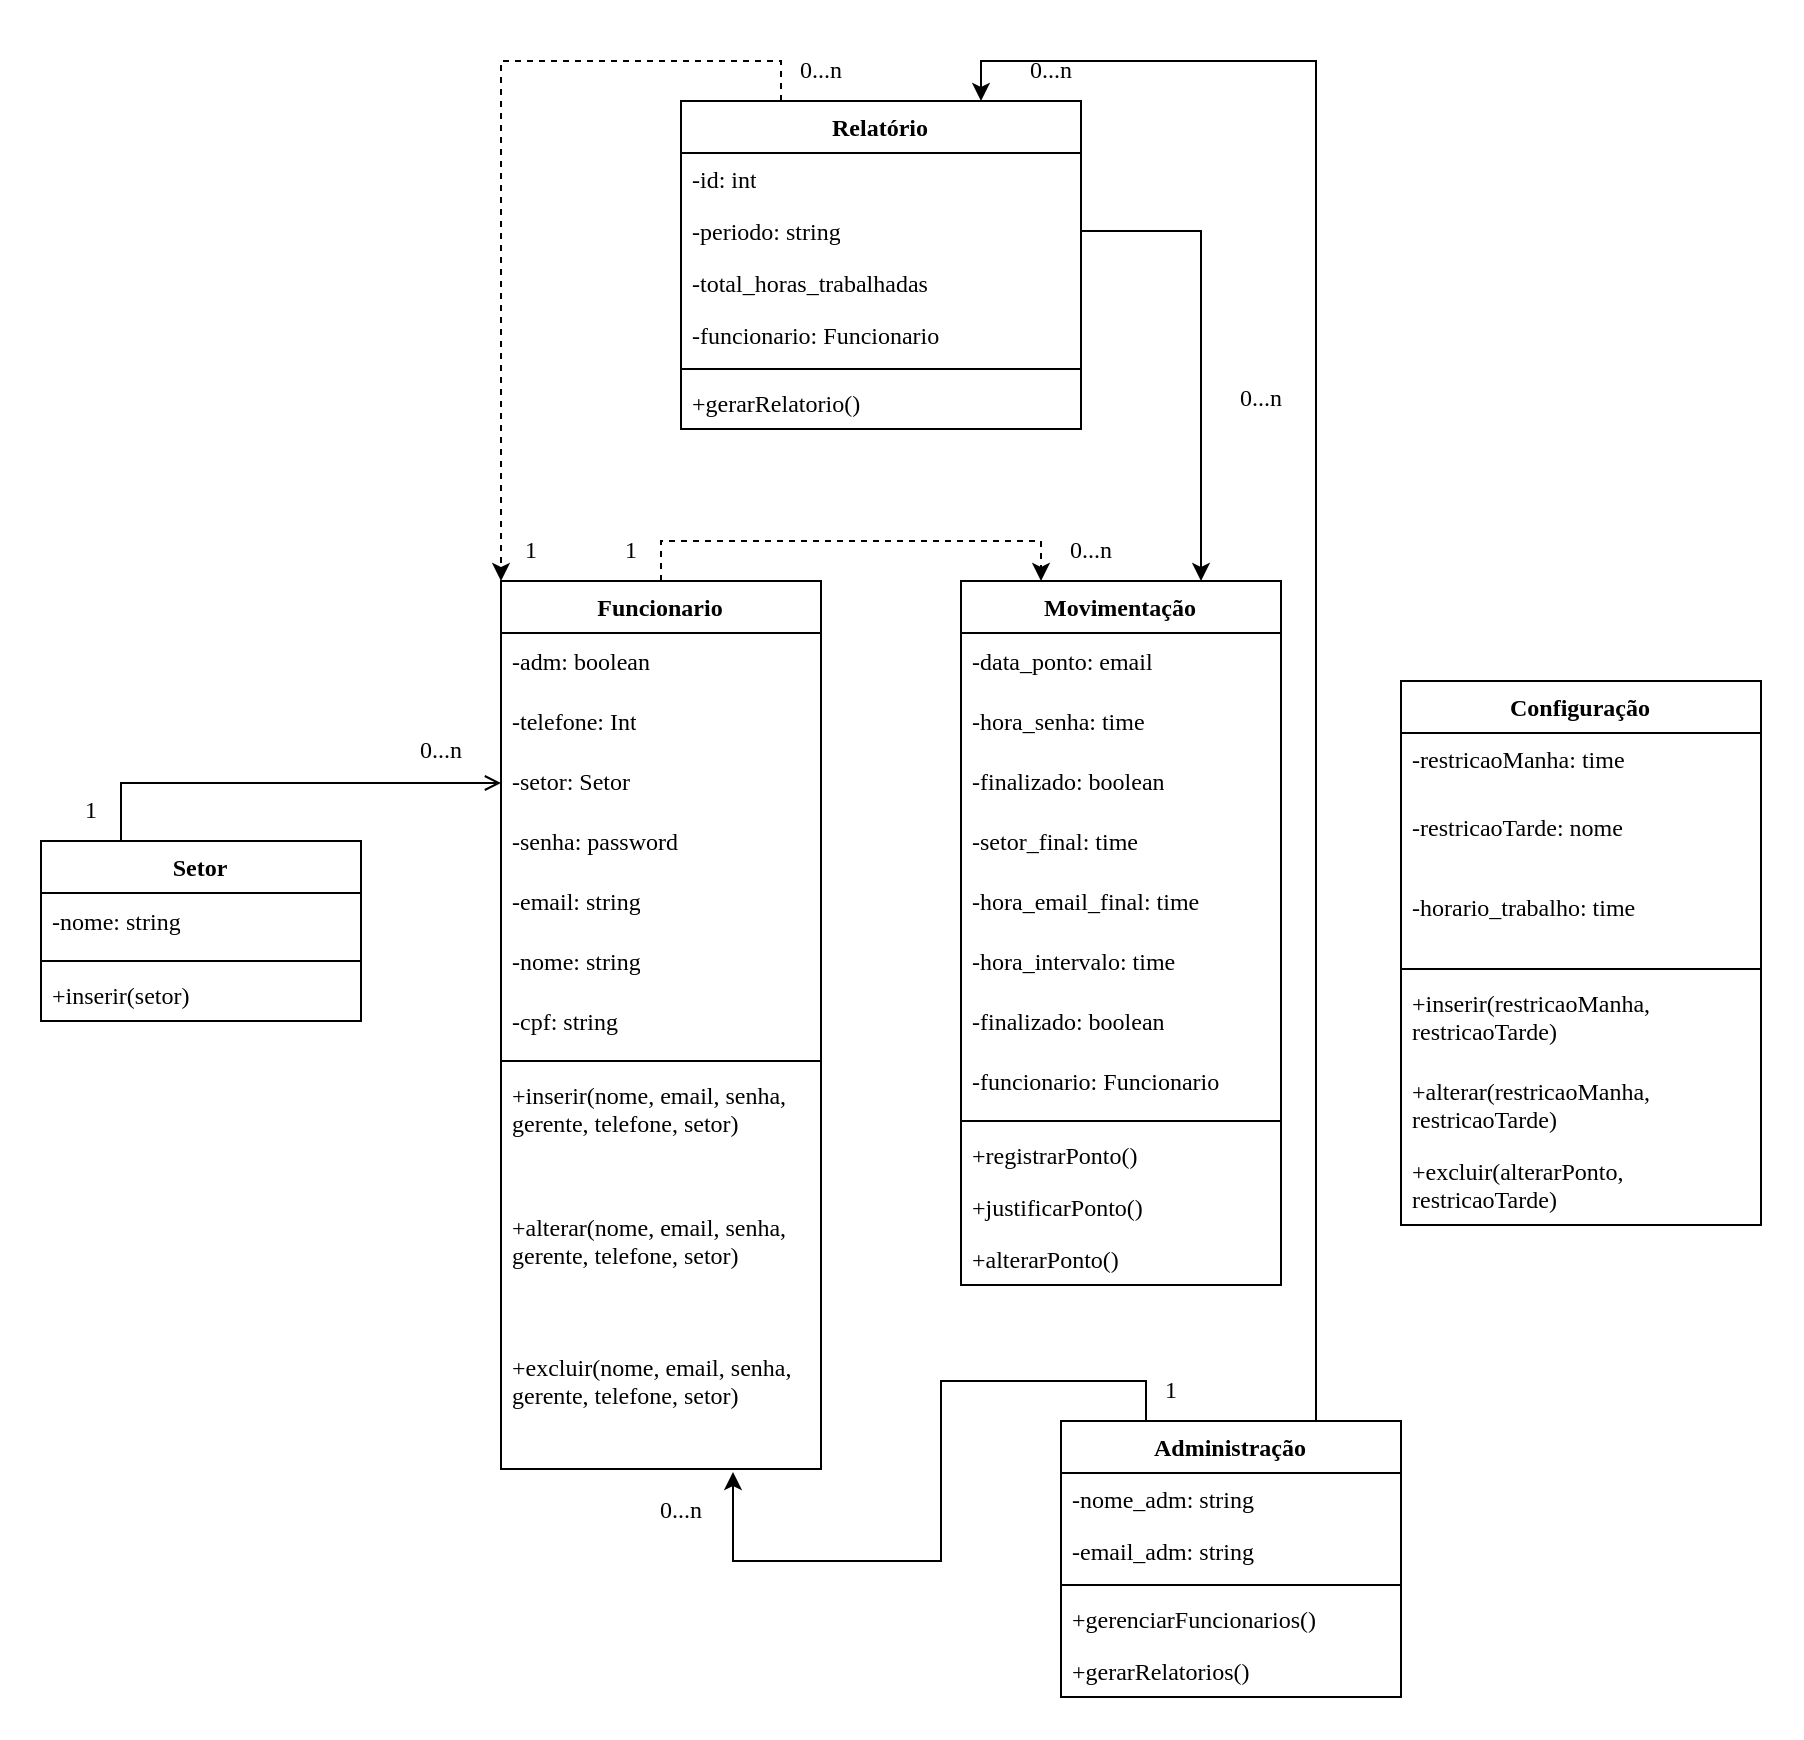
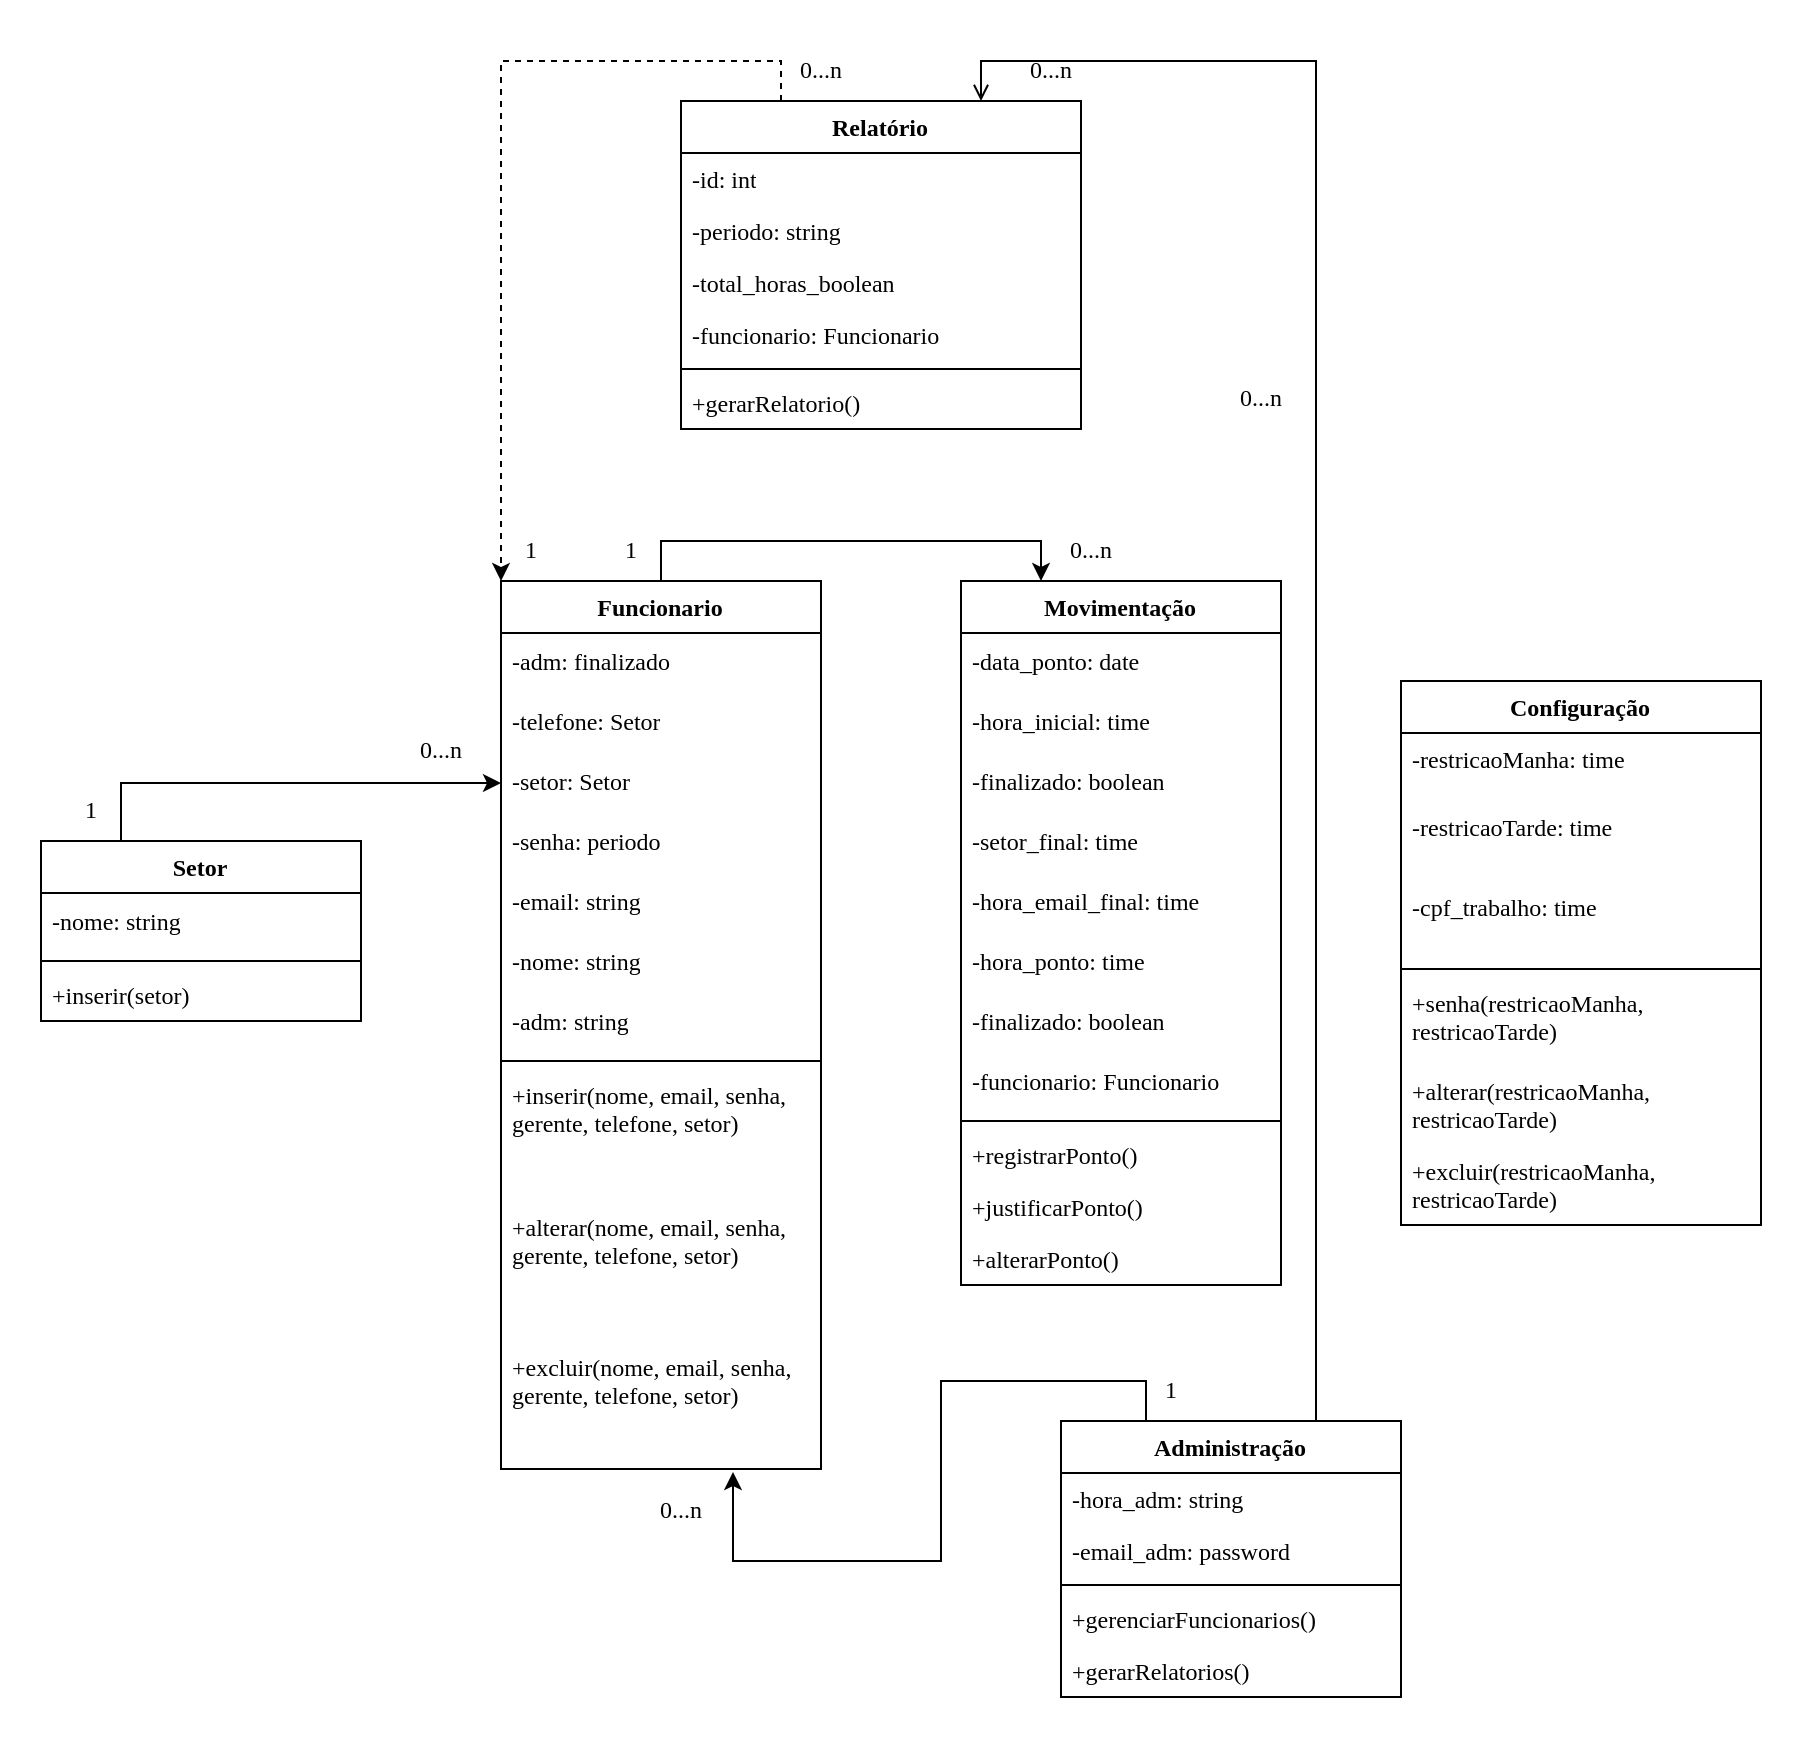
(981, 86) -> (981, 89)
(848, 285) -> (821, 285)
(1201, 341) -> none
(846, 541) -> (846, 541)
(591, 663) -> (605, 663)
(1081, 663) -> (1081, 663)
(598, 723) -> (611, 723)
(1078, 723) -> (1079, 723)
(489, 783) -> (486, 783)
(1545, 829) -> (1542, 829)
(614, 843) -> (604, 843)
(1552, 909) -> (1528, 909)
(1099, 963) -> (1078, 963)
(1583, 1020) -> (1583, 1020)
(584, 1023) -> (584, 1023)
(1583, 1188) -> (1583, 1188)
(1178, 1501) -> (1178, 1501)
(1178, 1553) -> (1195, 1553)
